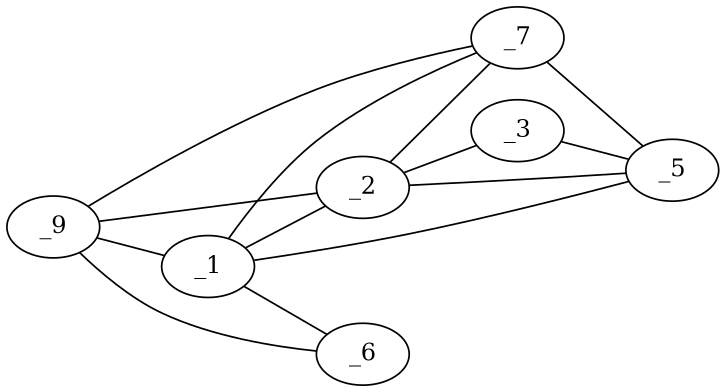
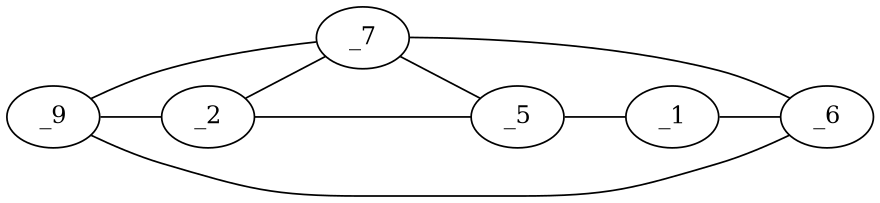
(337, 126) -> (603, 49)
(518, 131) -> none
(286, 227) -> none
(131, 247) -> none
